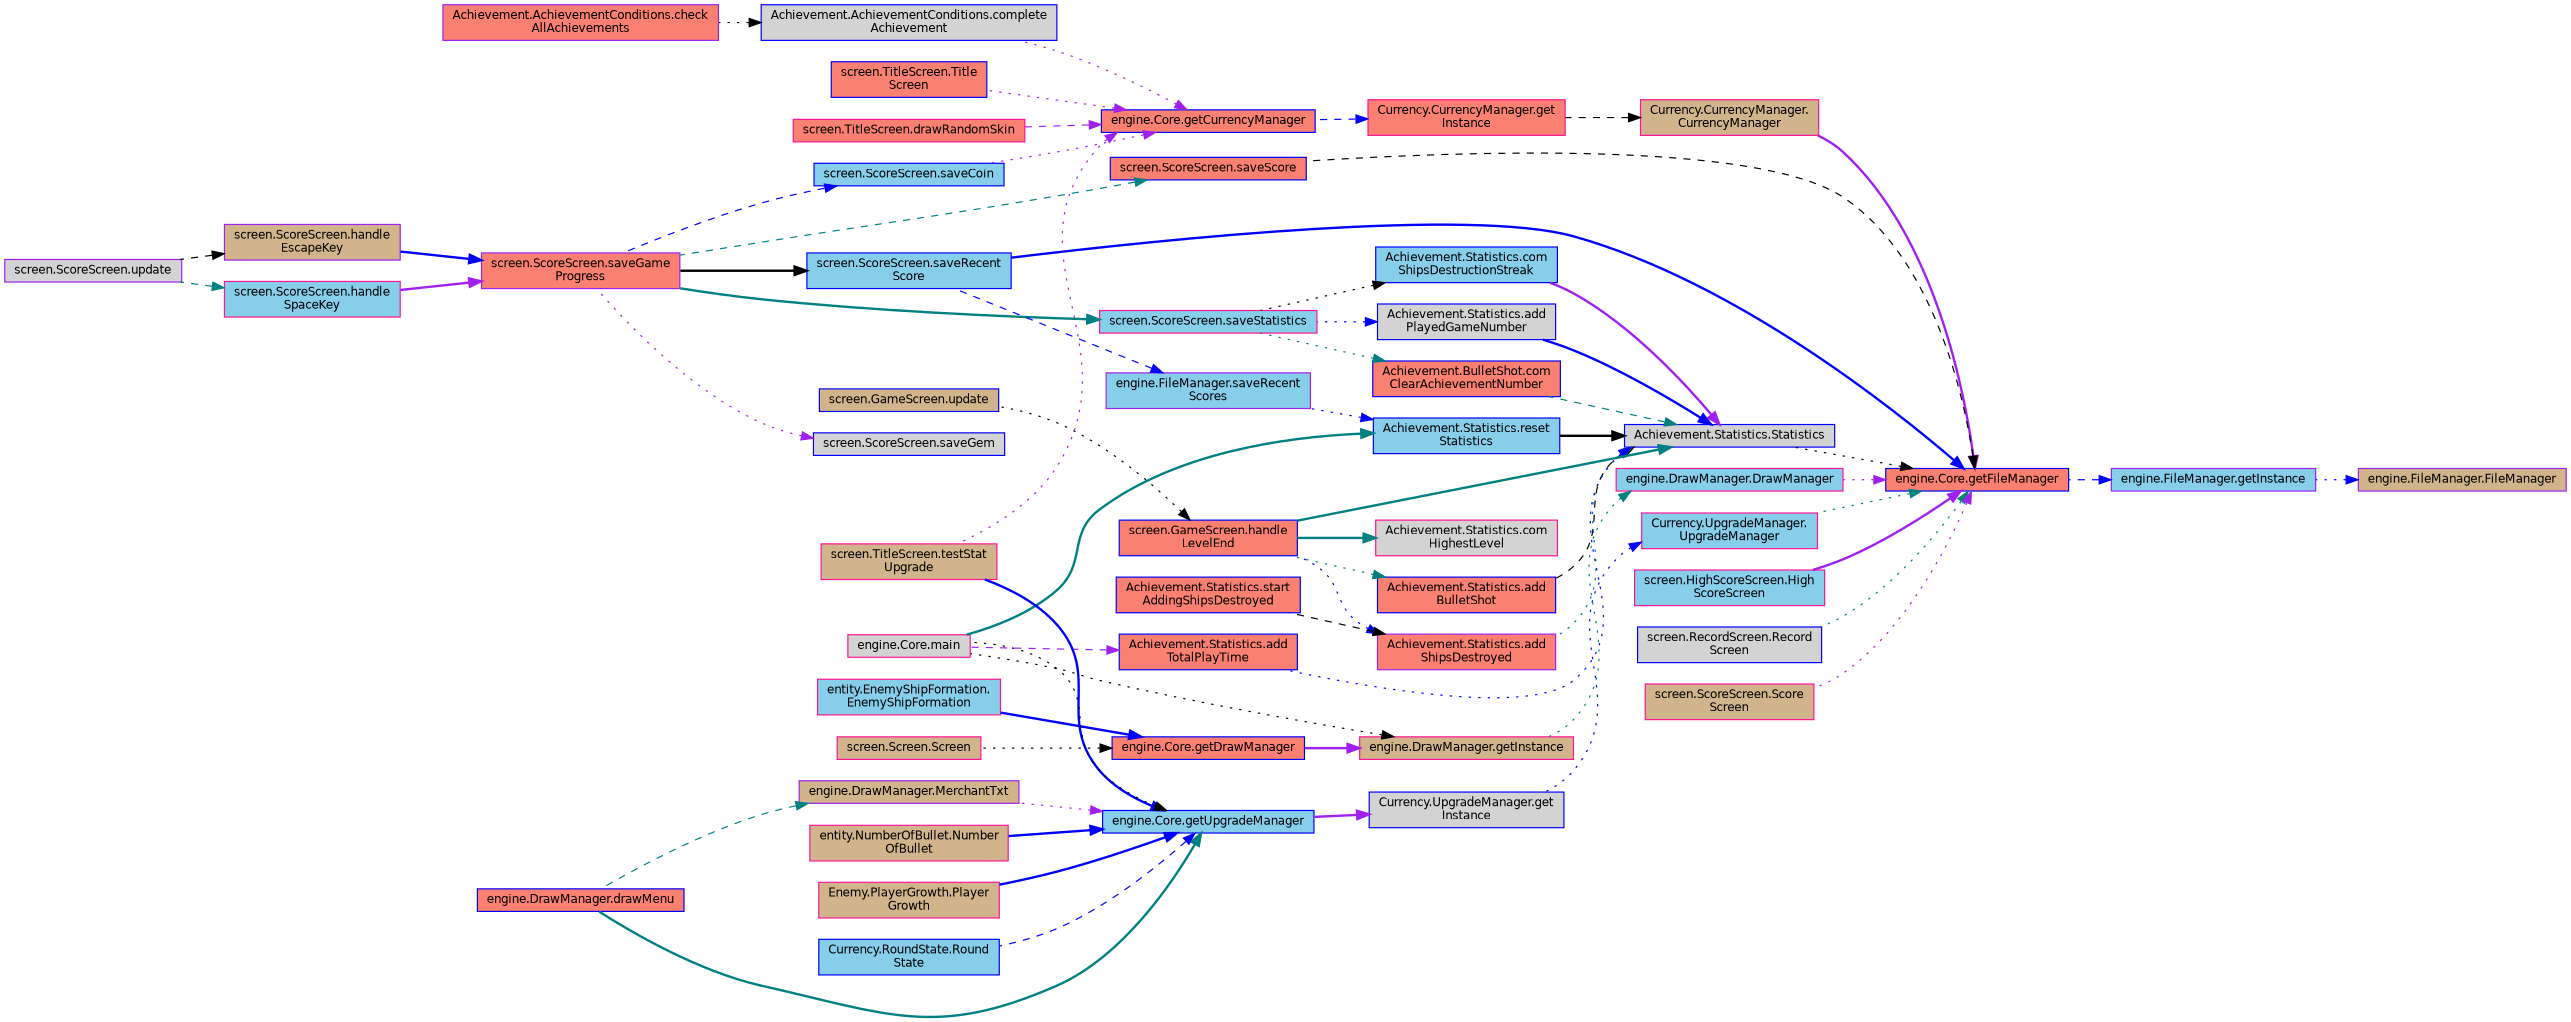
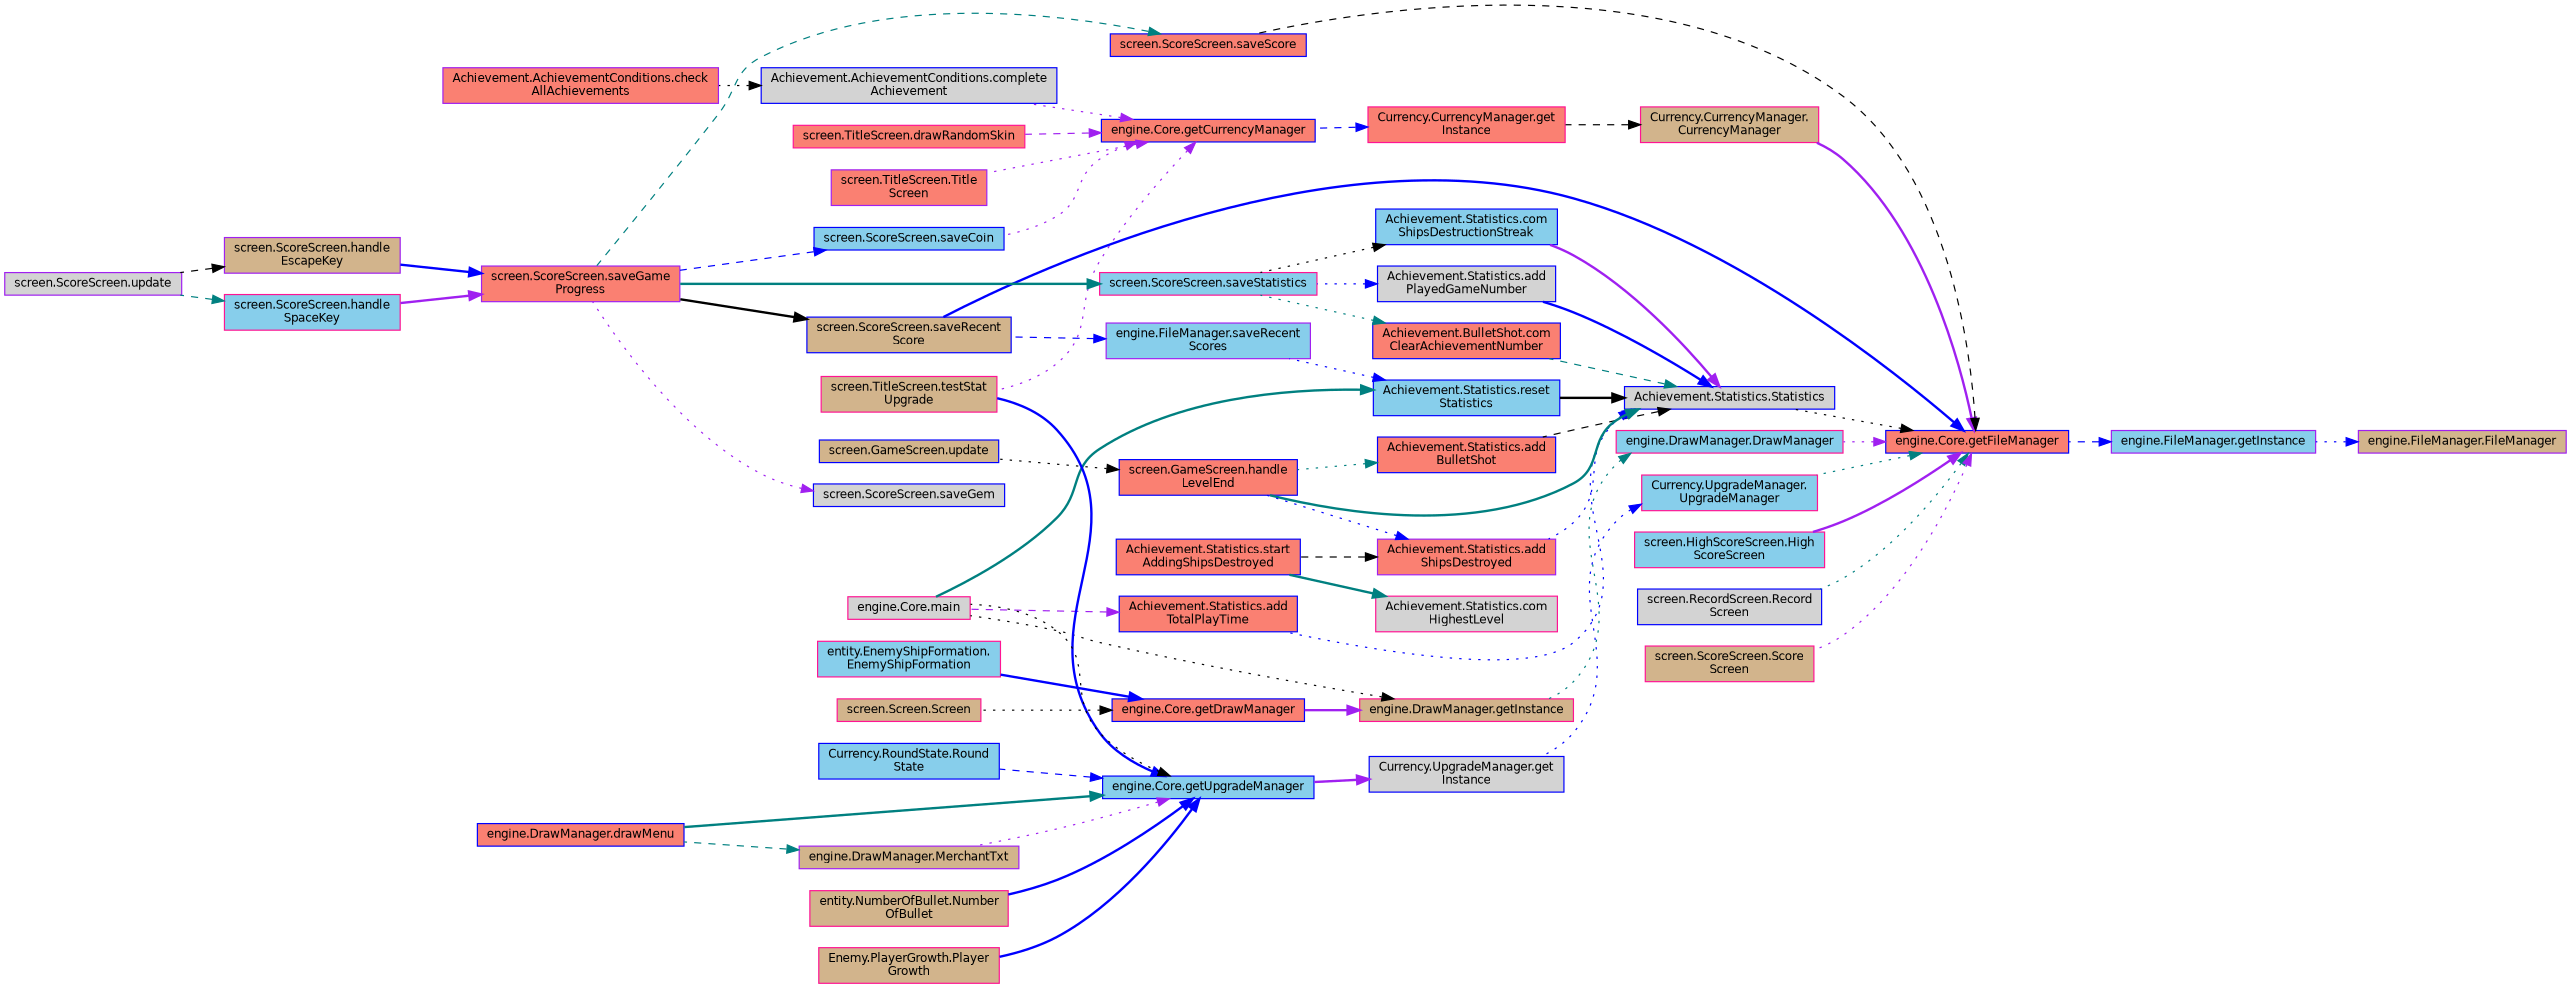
(909, 80) -> (909, 188)
(909, 271) -> (909, 335)
(1330, 538) -> (1331, 584)
(1595, 548) -> (1584, 510)
